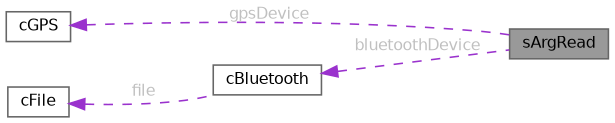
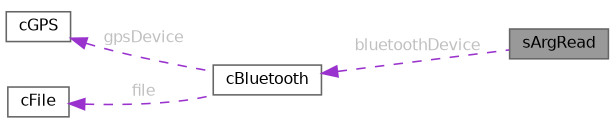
(298, 23) -> (149, 59)
